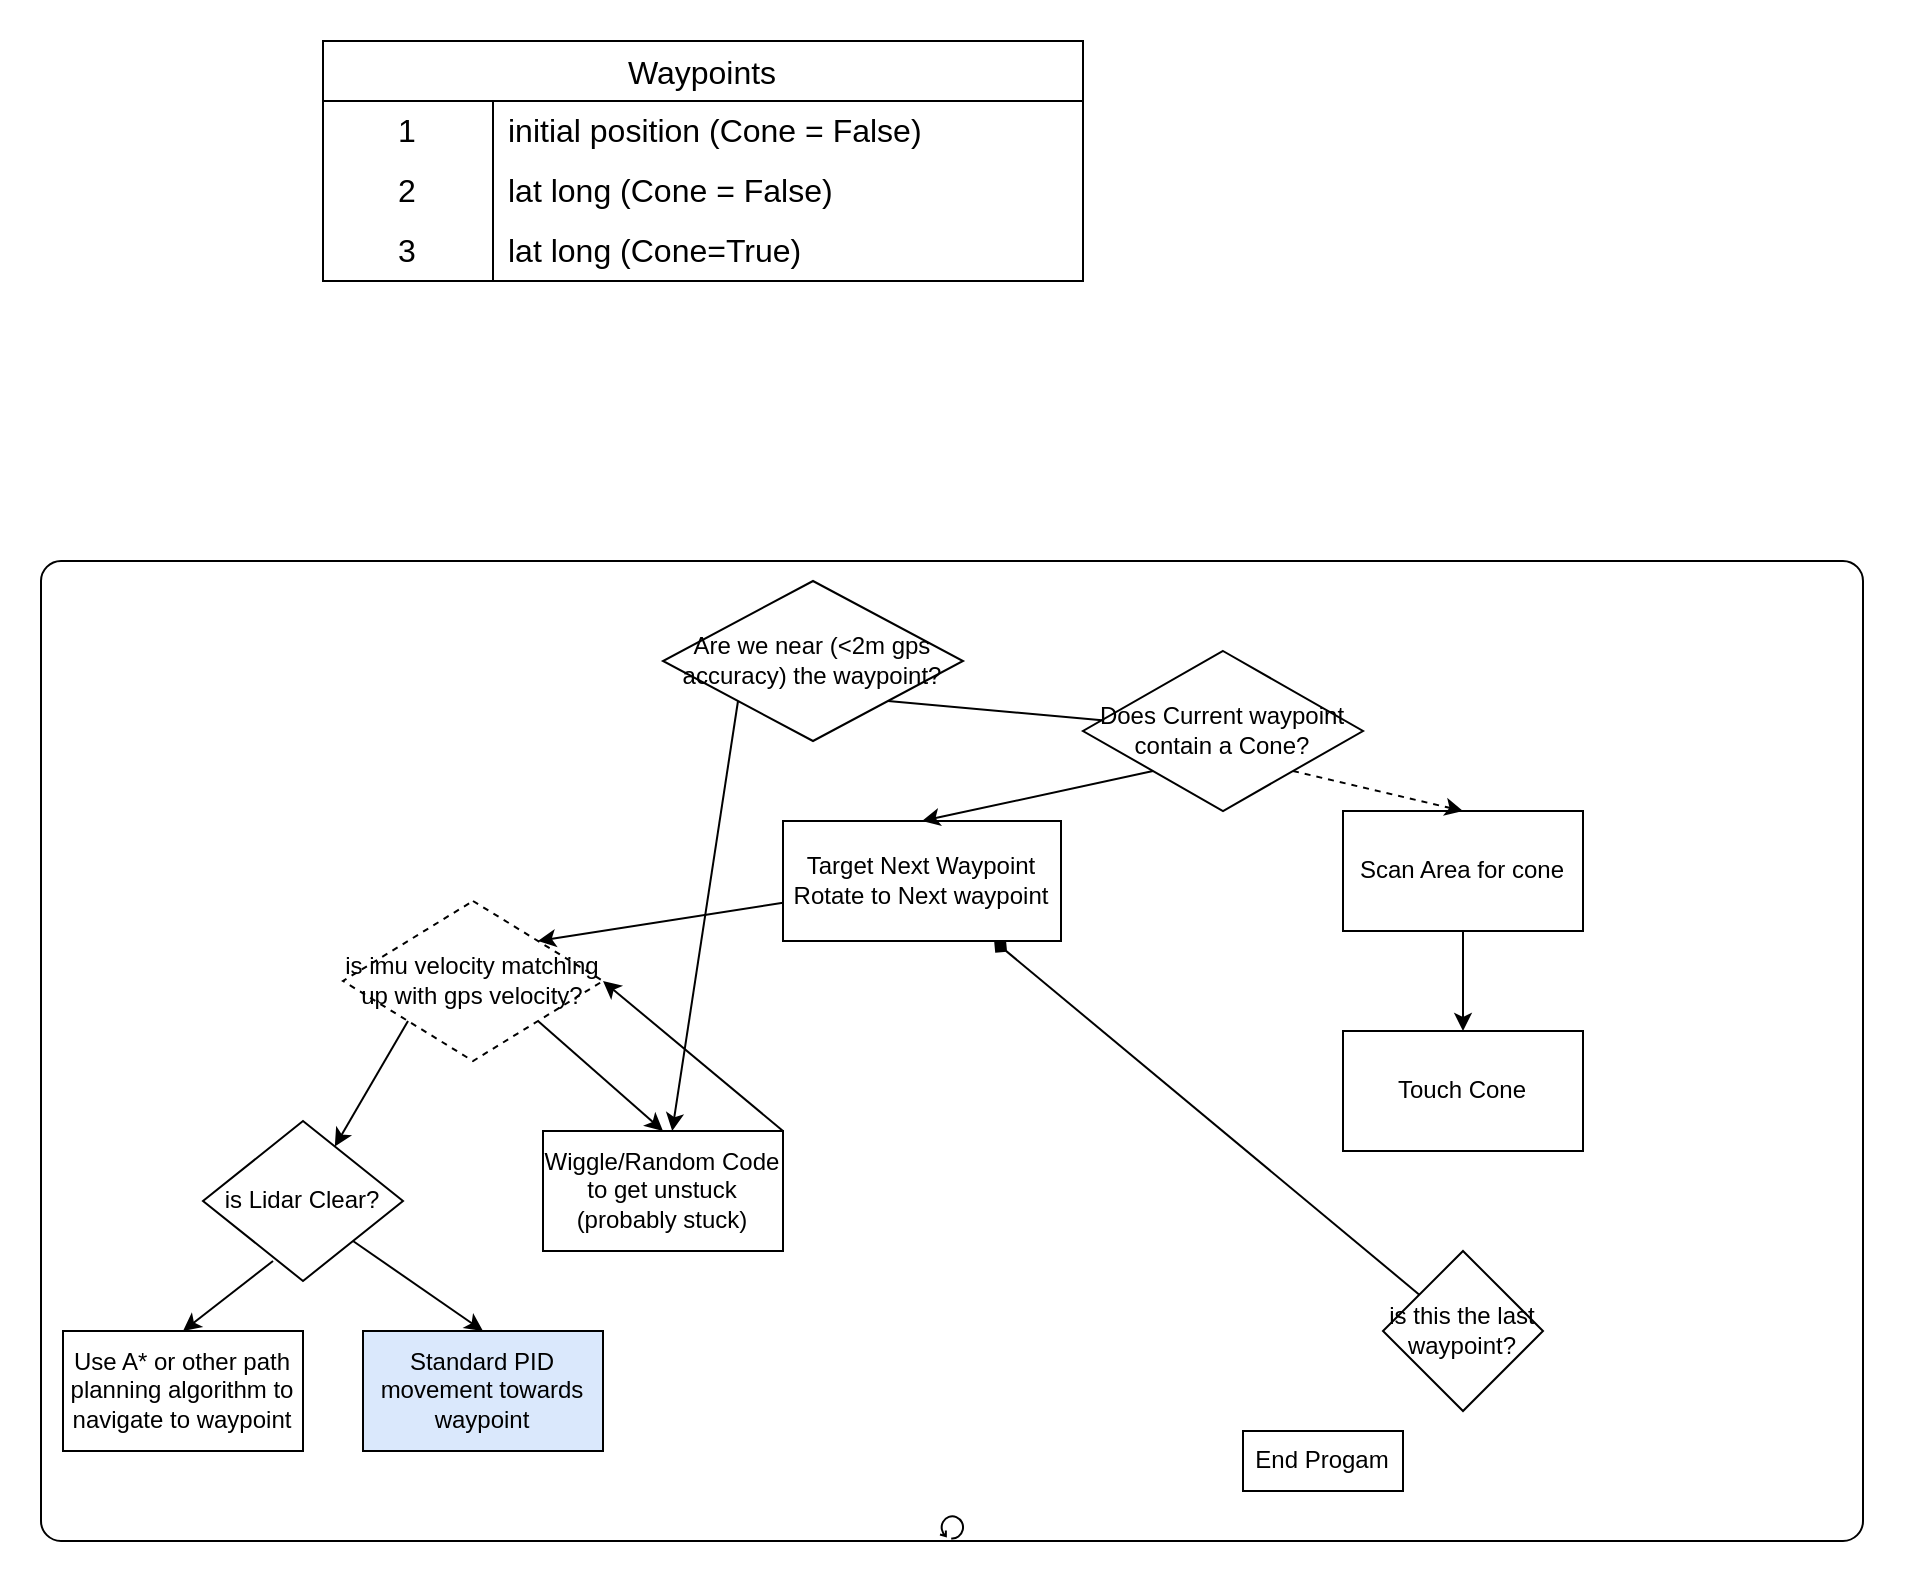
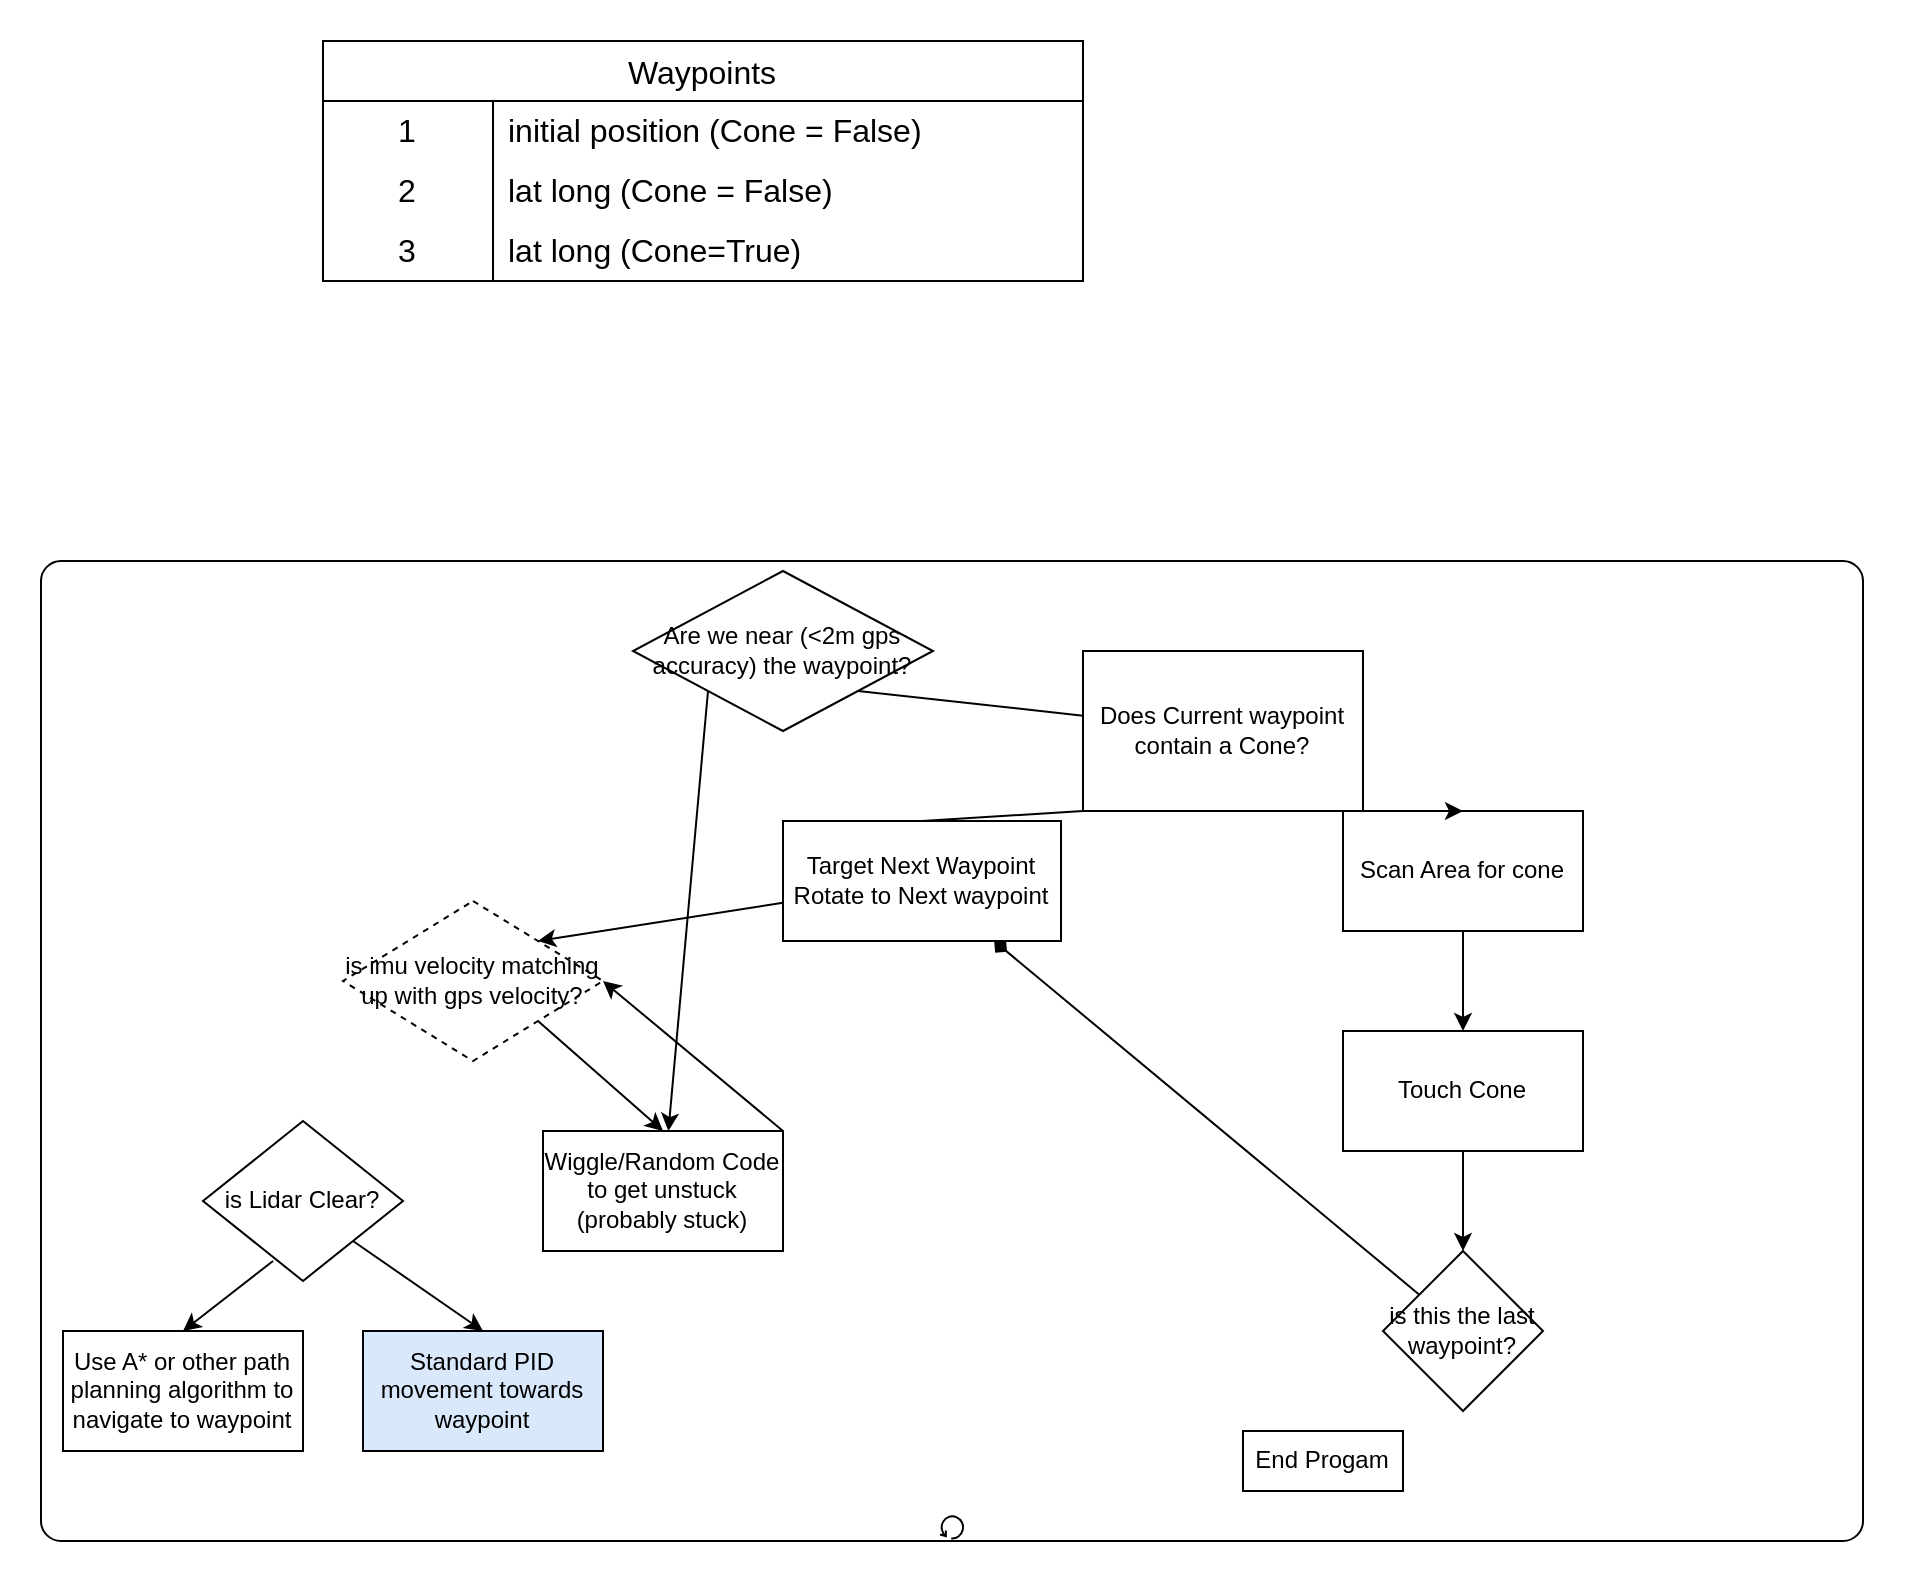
(813, 661) -> (783, 651)
(1223, 731) -> (1223, 731)
(1370, 789) -> (1446, 811)
(1044, 795) -> (1003, 816)
(375, 1078) -> none
none -> (1463, 1194)
